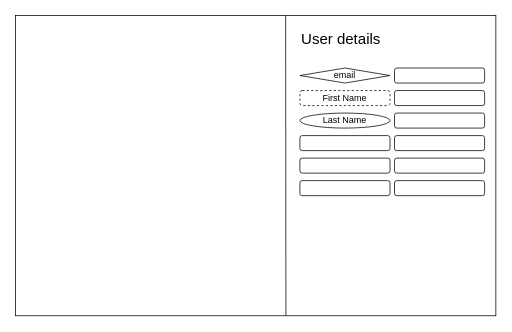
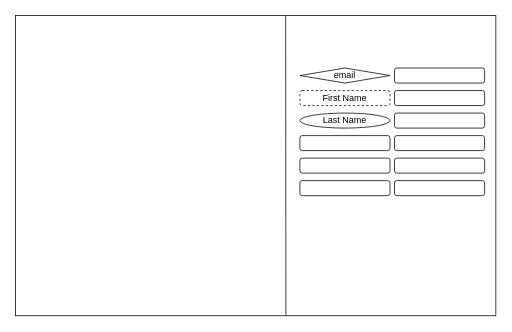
(371, 38) -> none
